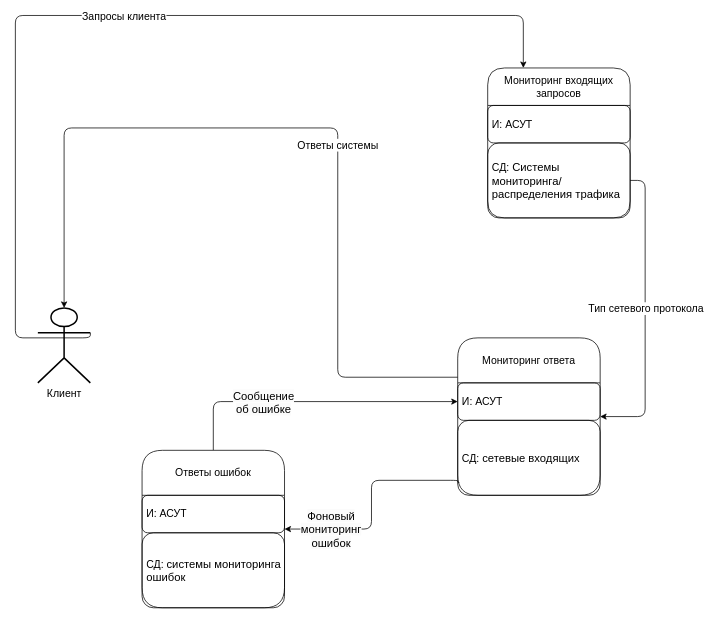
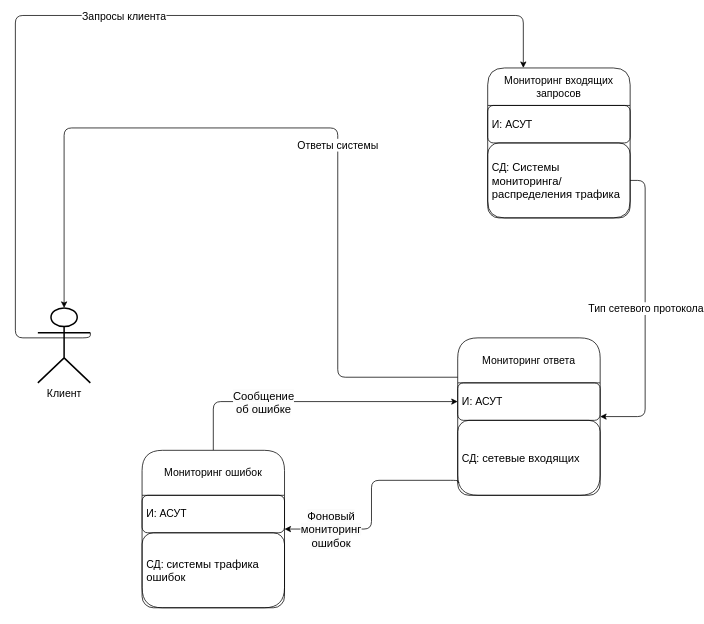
(213, 473) -> (213, 473)
(214, 570) -> (209, 570)
